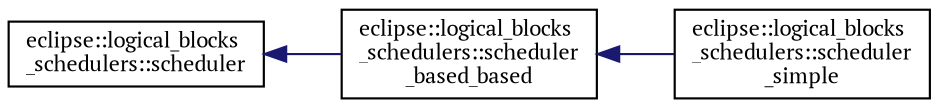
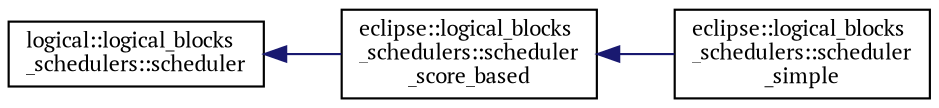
(136, 54) -> (136, 54)
(469, 54) -> (469, 54)
